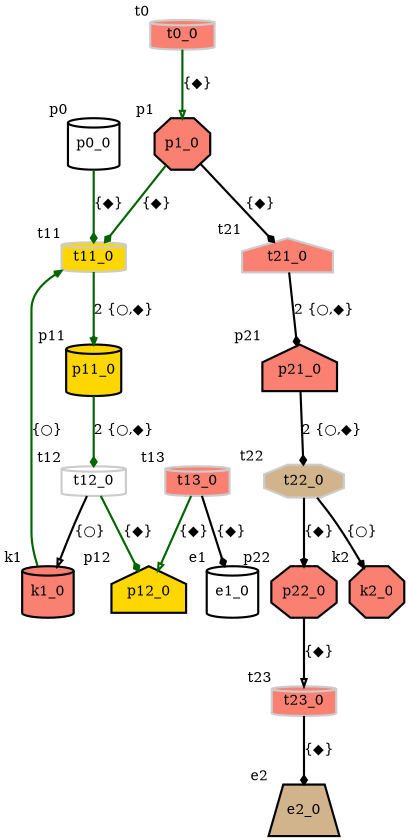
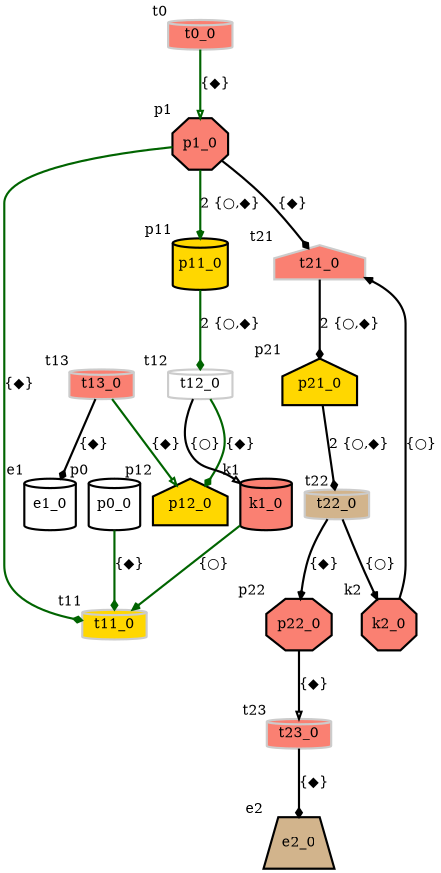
(94, 305) -> (200, 200)
(300, 370) -> (320, 384)
none -> (406, 433)
(304, 481) -> (337, 504)
